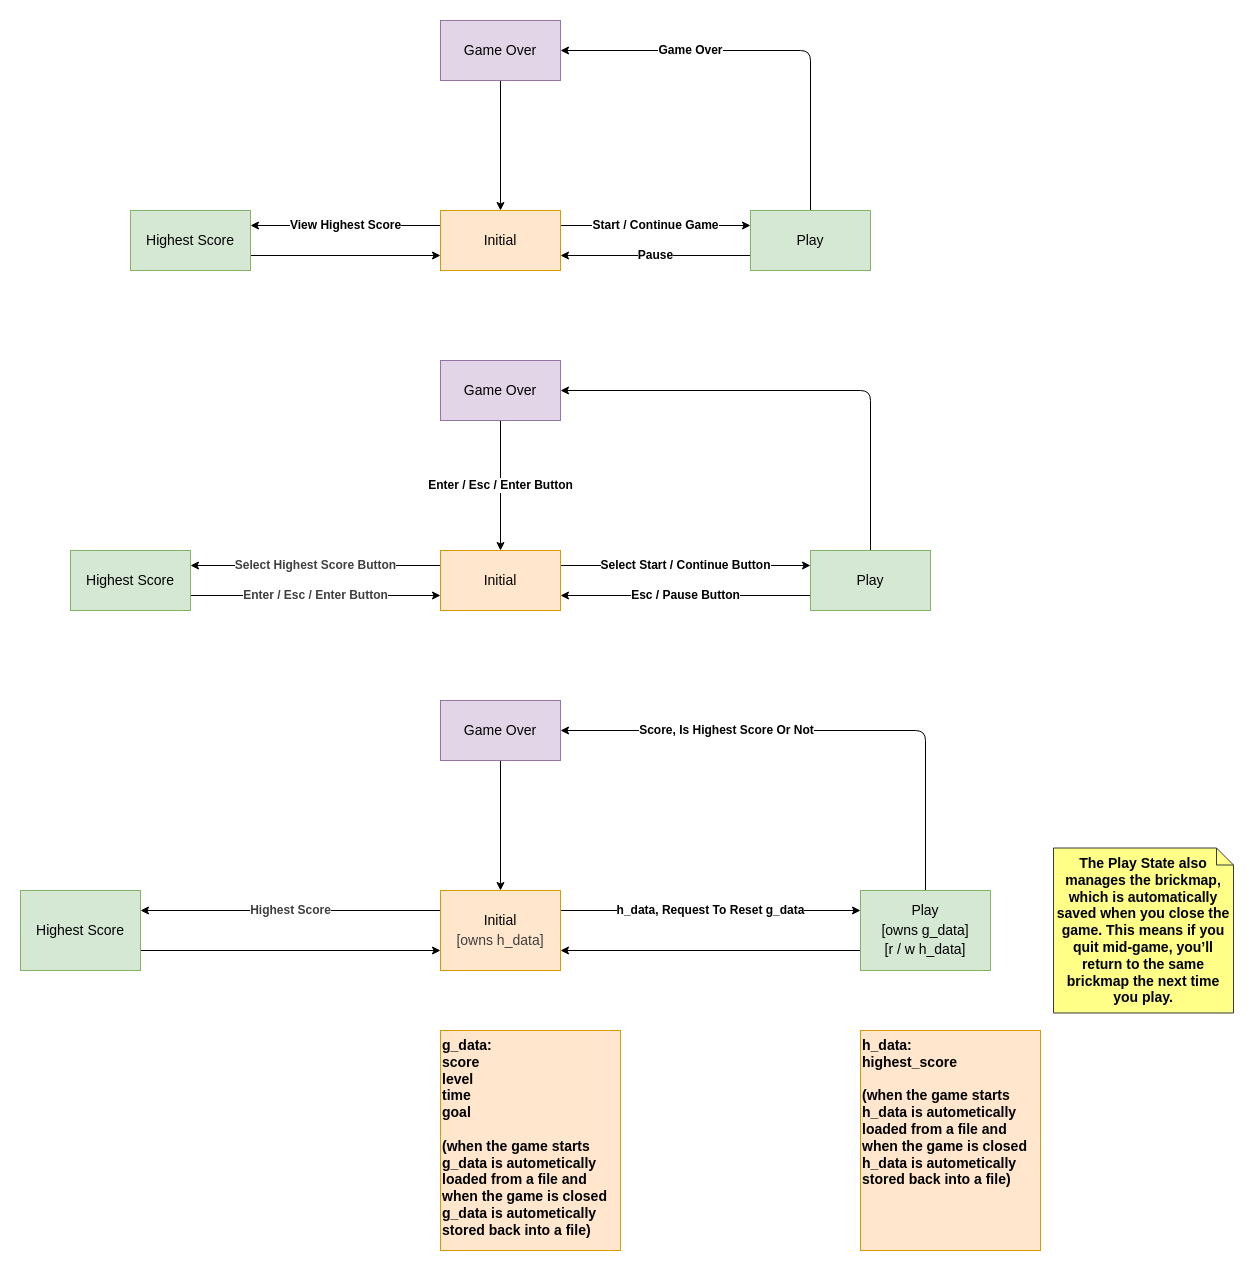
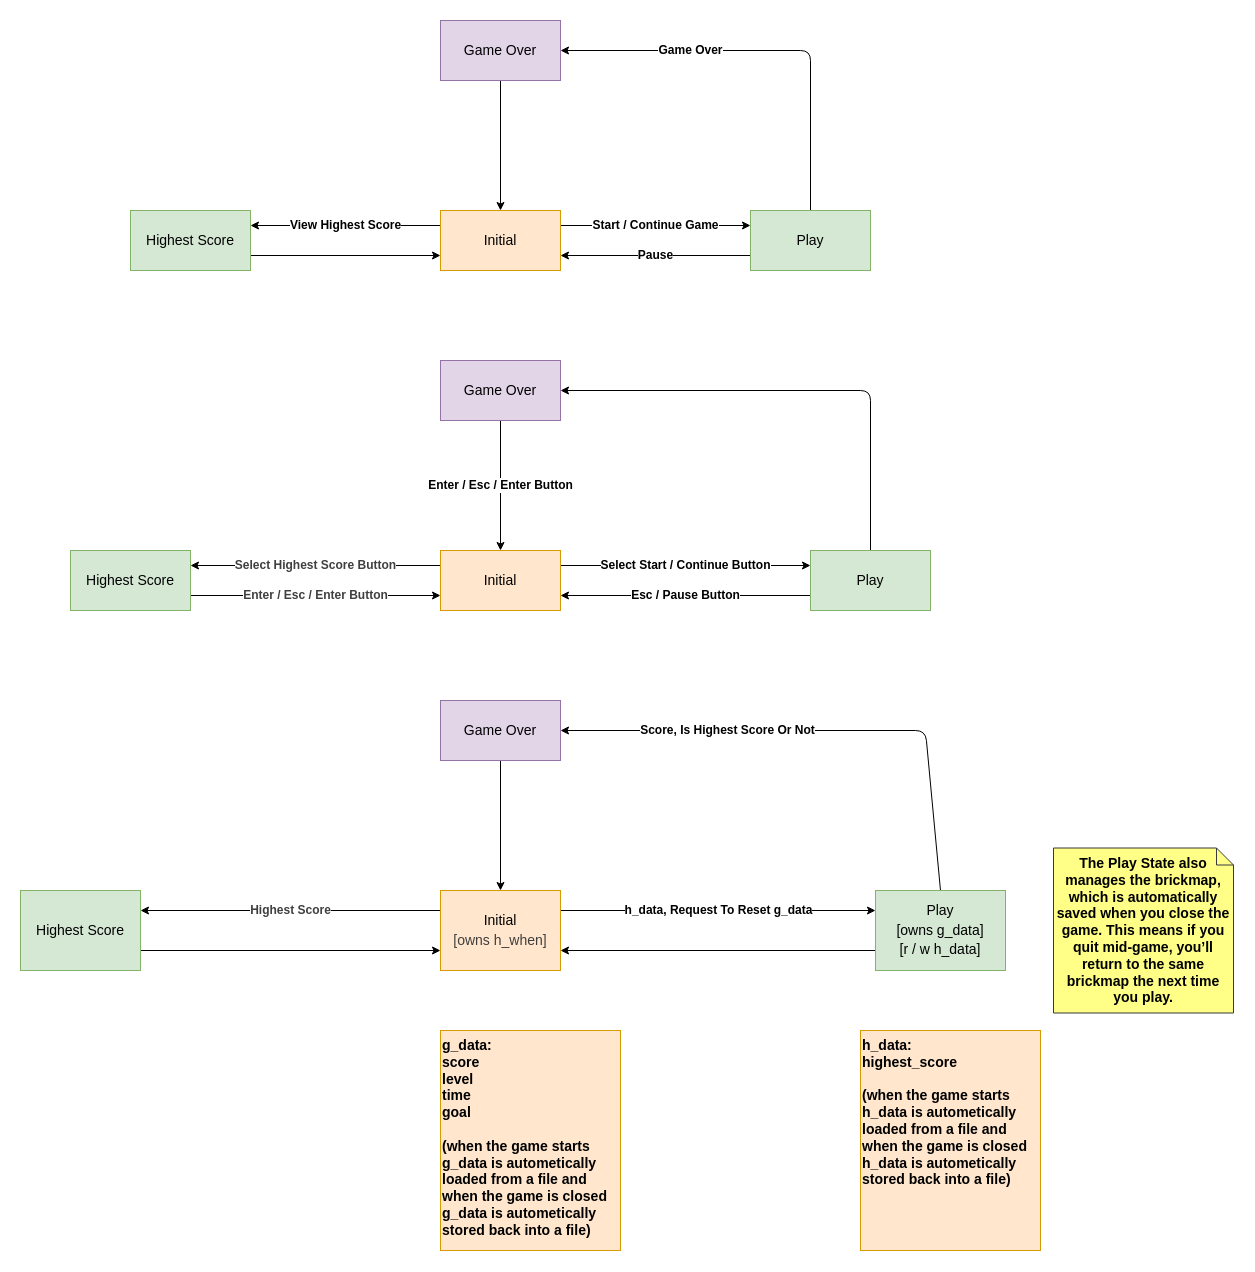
(501, 931) -> (501, 931)
(926, 931) -> (941, 931)
